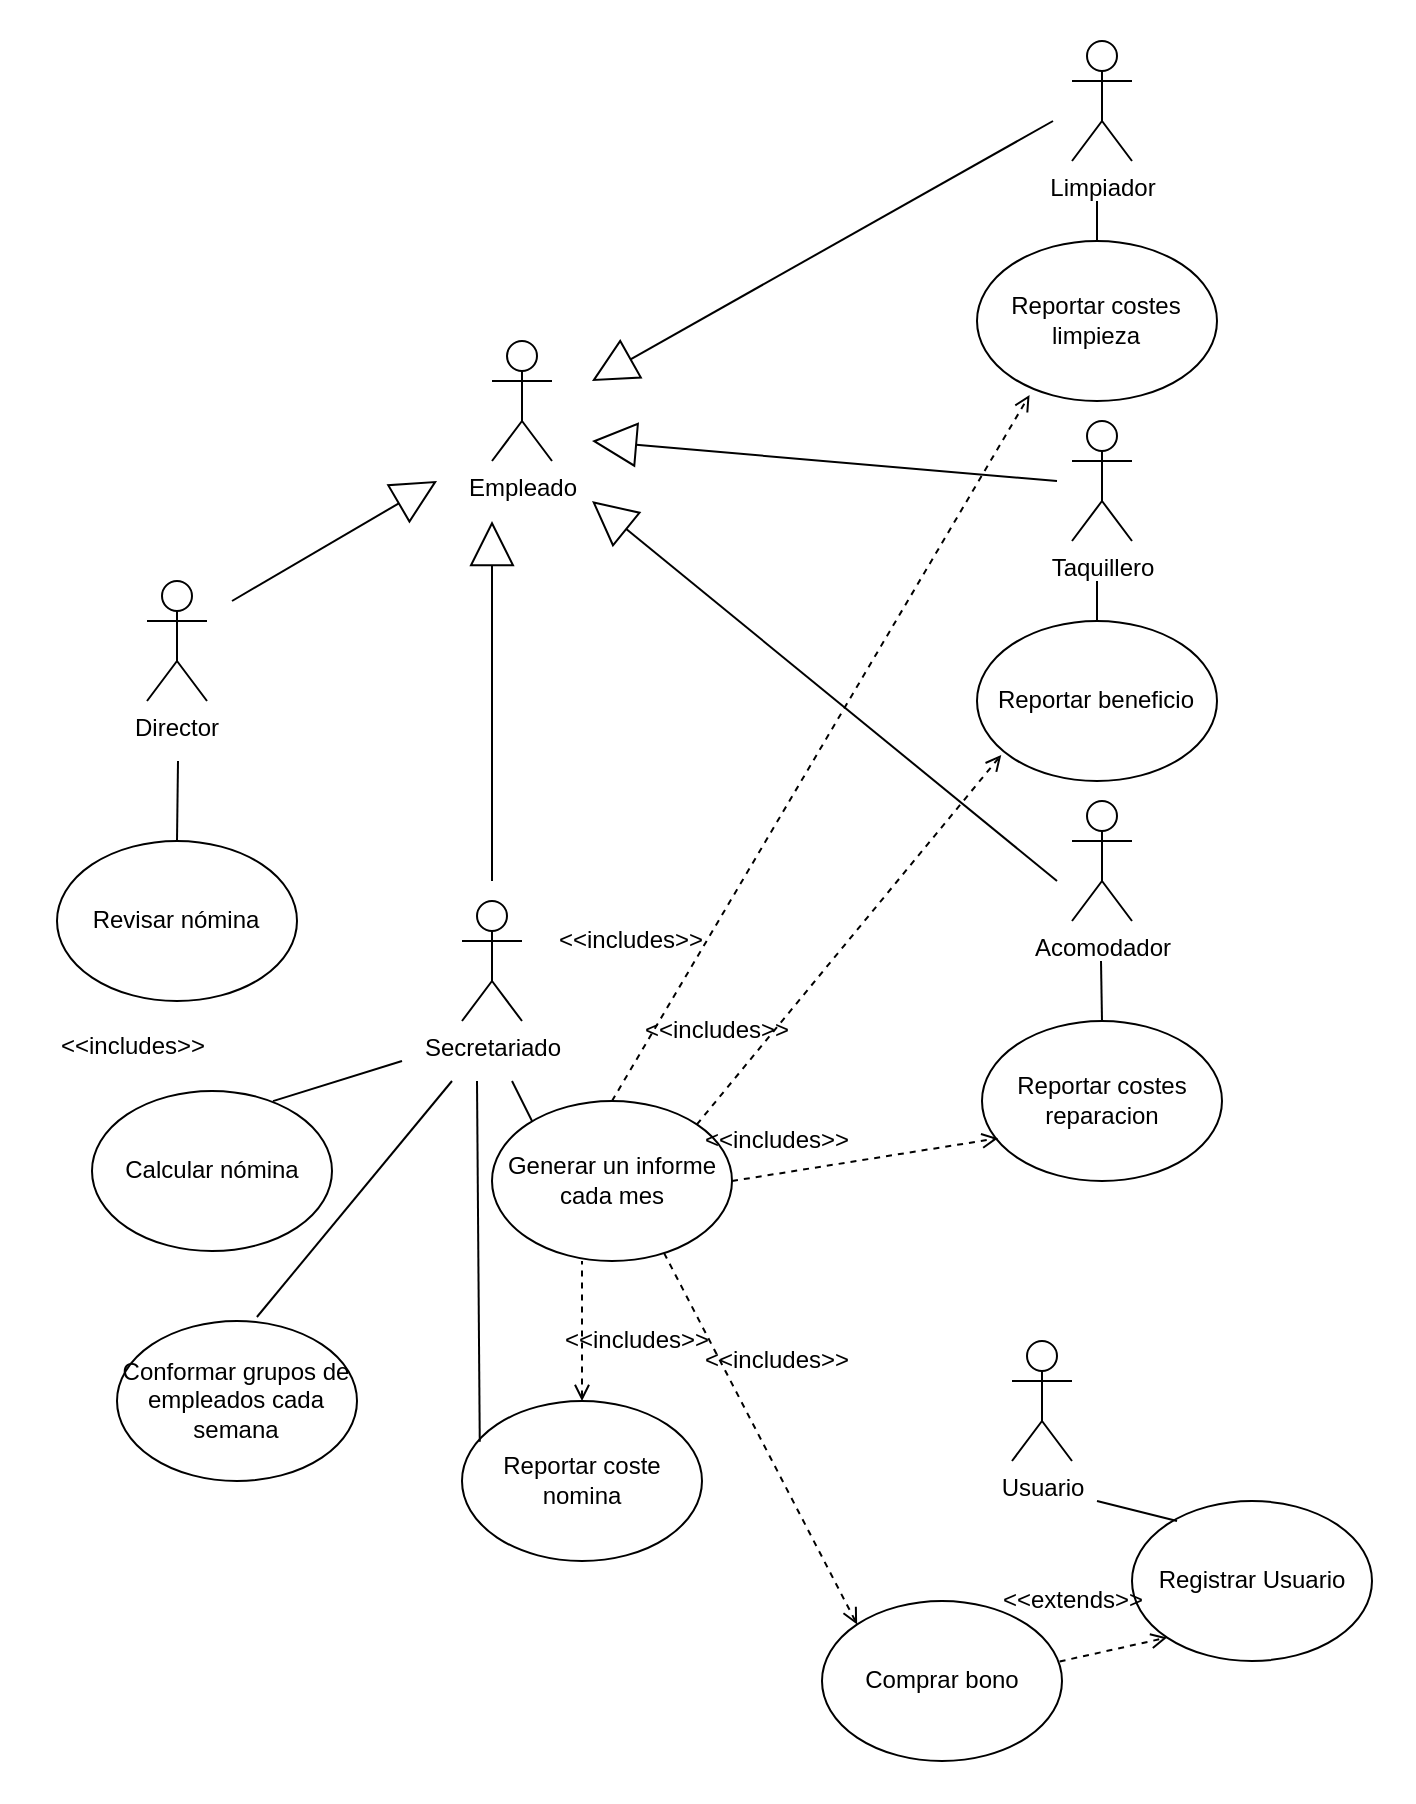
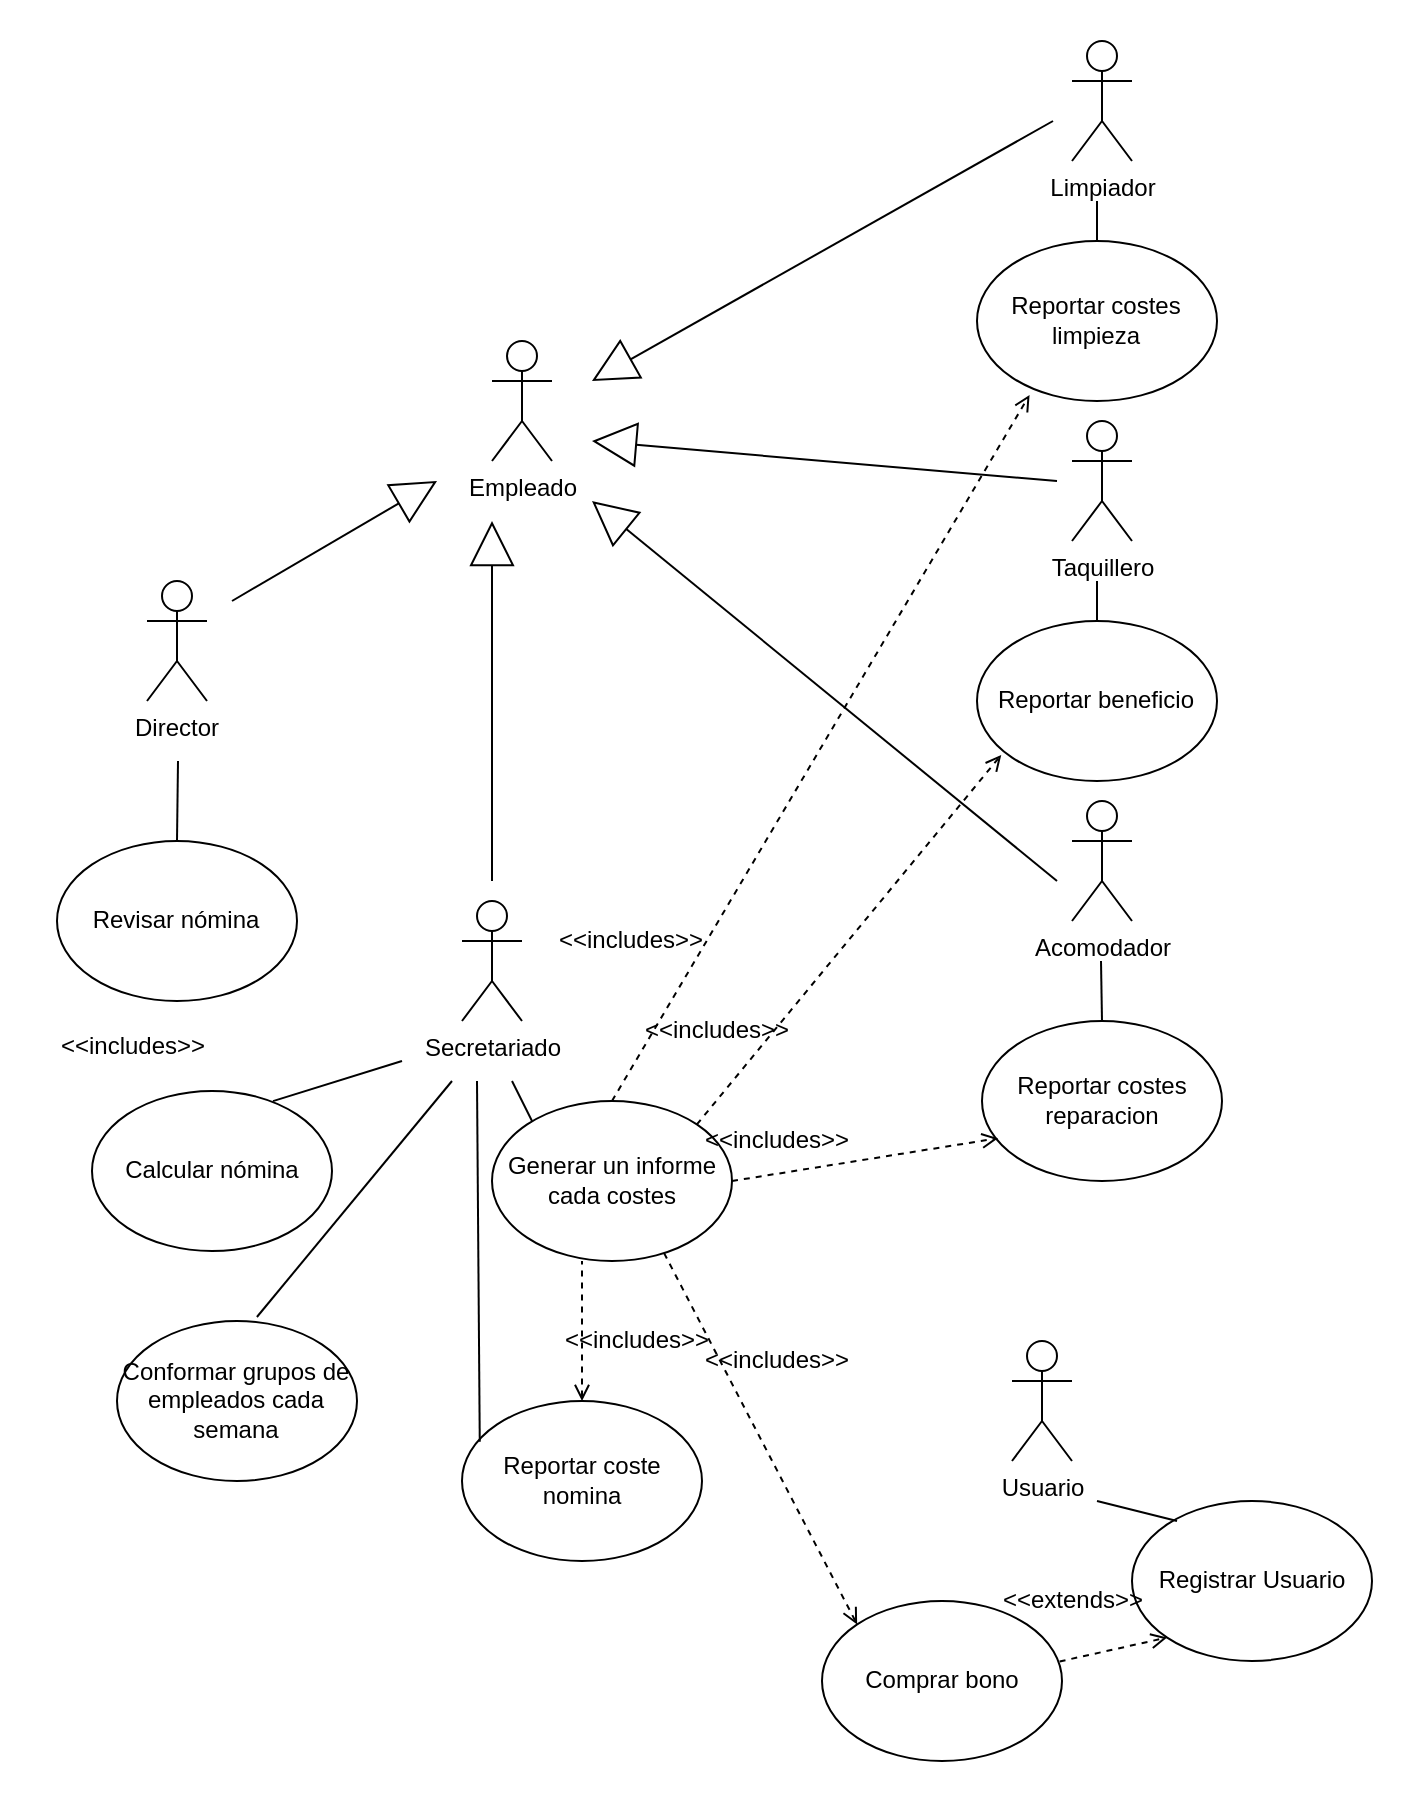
(613, 1181) -> (613, 1181)
